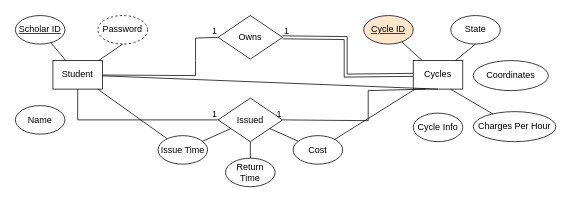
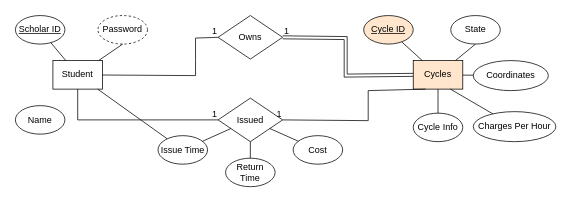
(438, 75) -> (438, 75)
(254, 82) -> (438, 101)
(374, 115) -> (468, 75)
